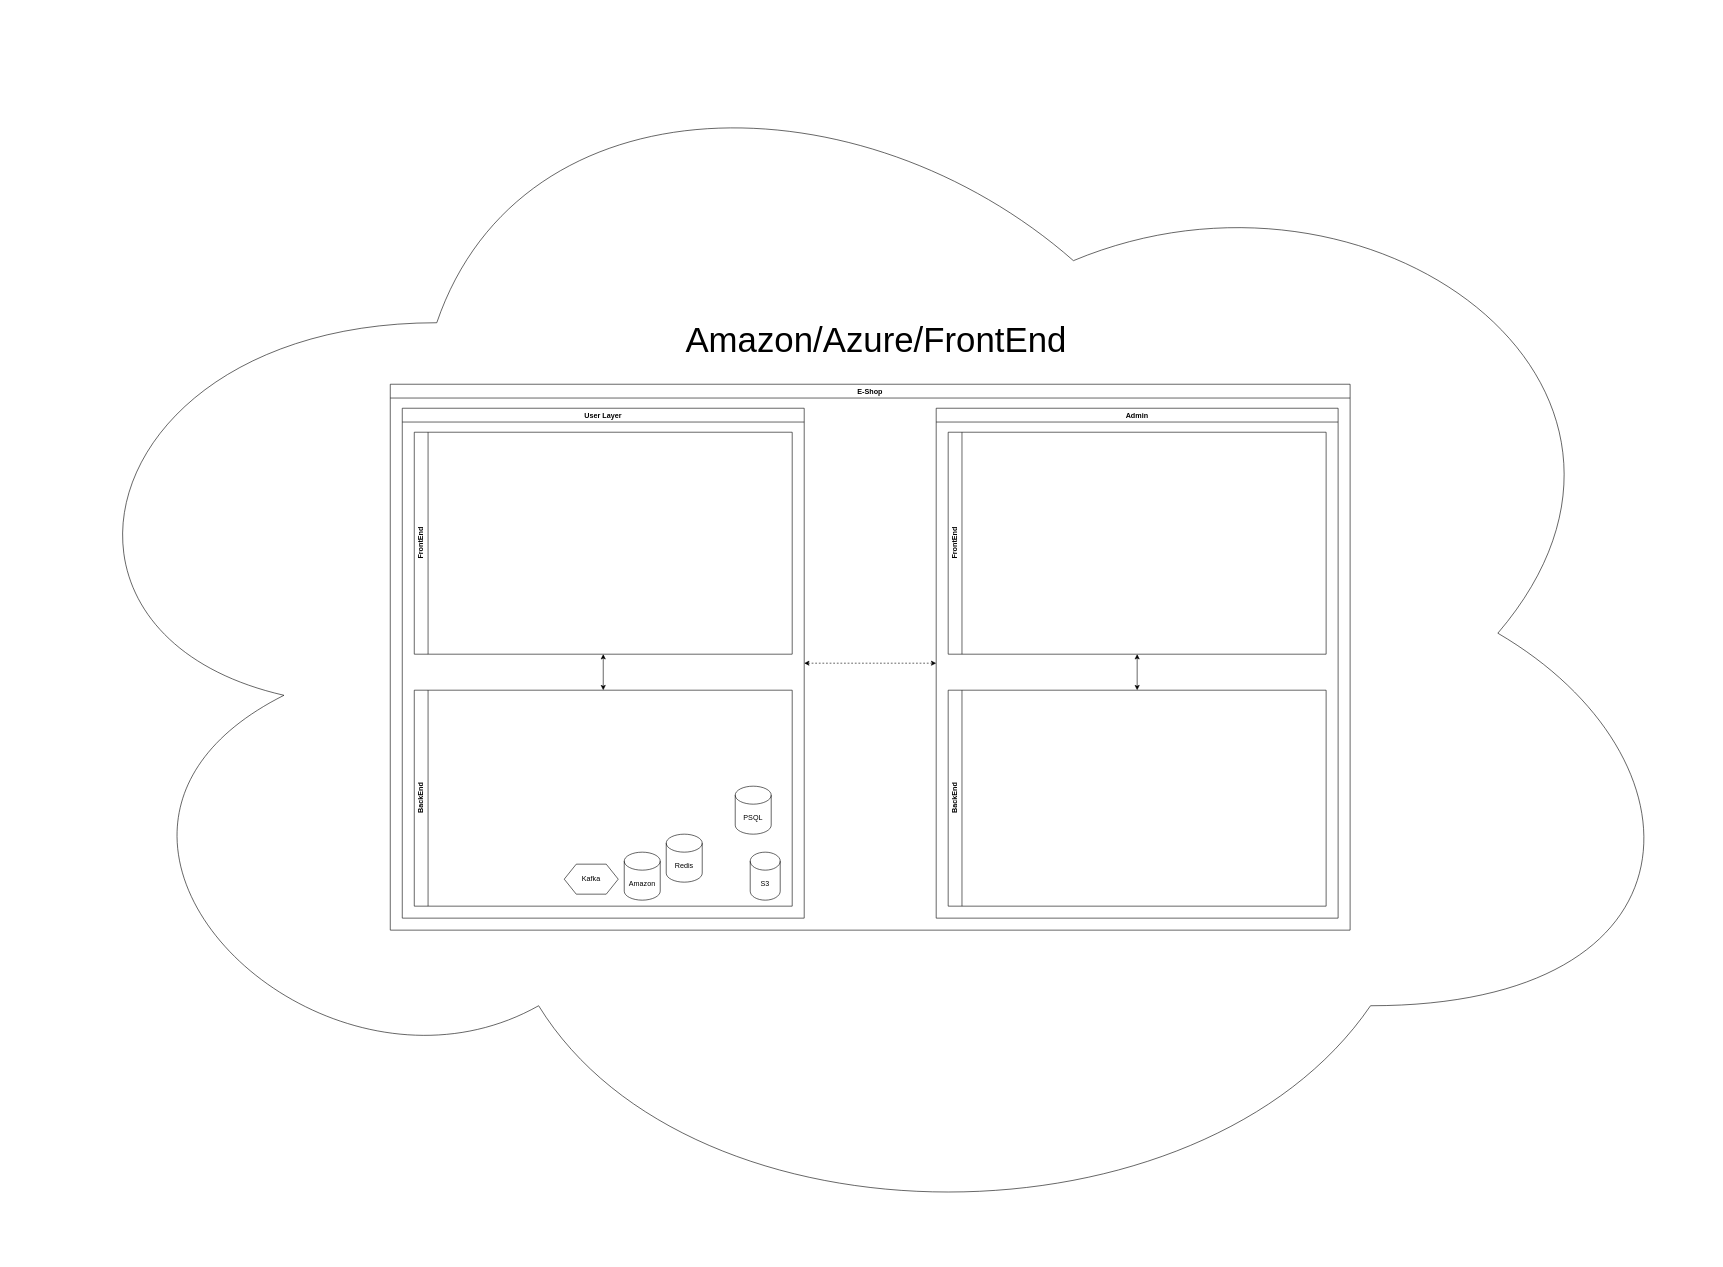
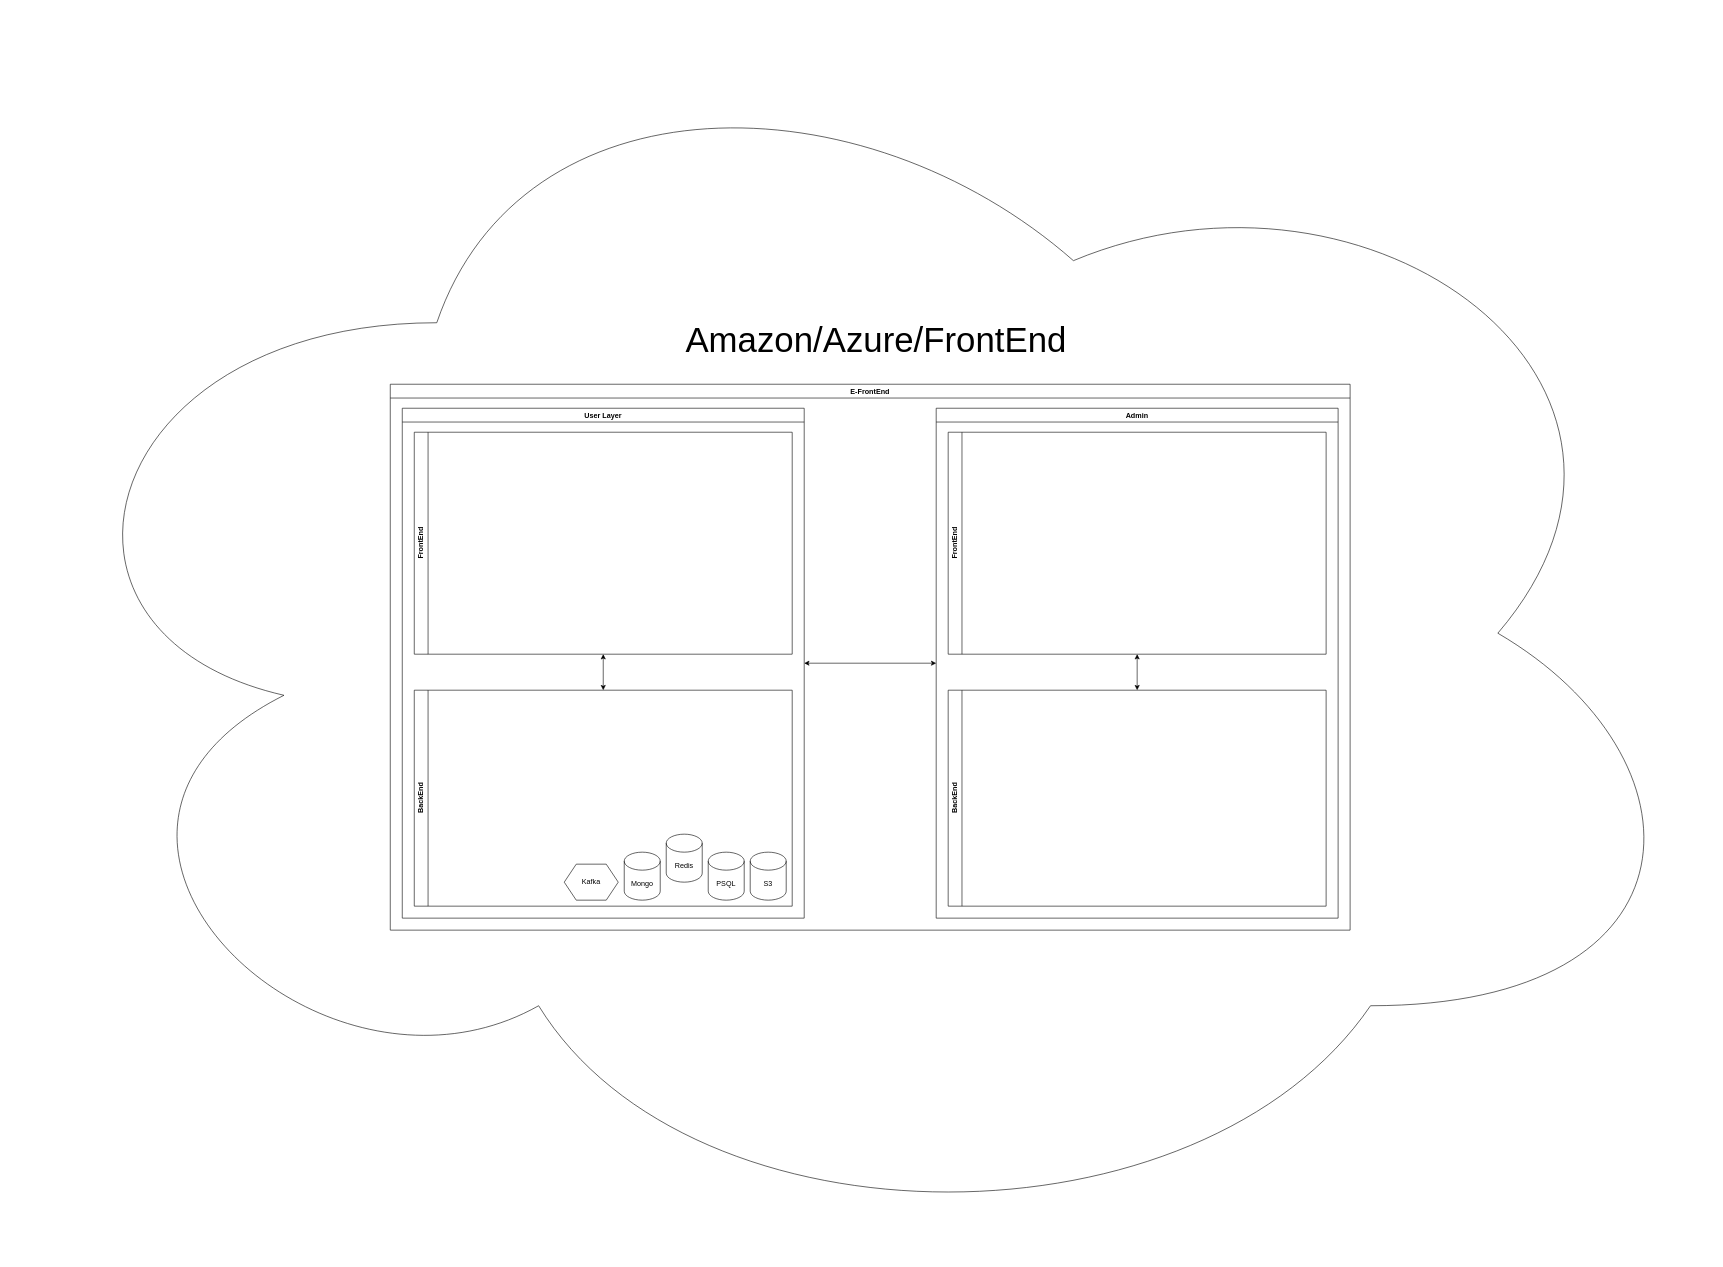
(870, 392) -> (870, 392)
(869, 663) -> (869, 663)
(753, 810) -> (726, 876)
(765, 876) -> (768, 876)
(591, 879) -> (591, 882)
(642, 884) -> (642, 884)
